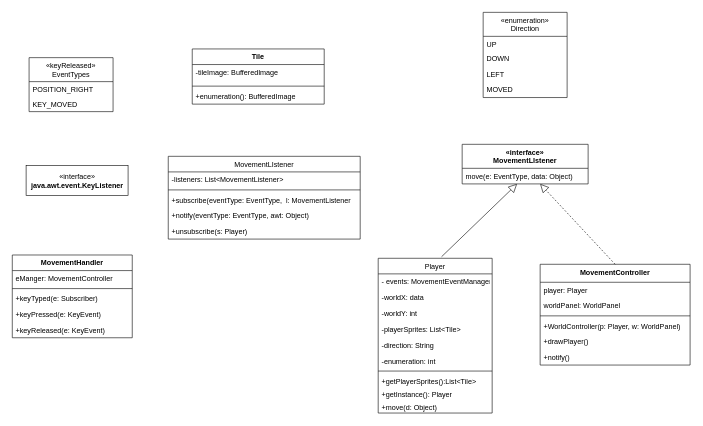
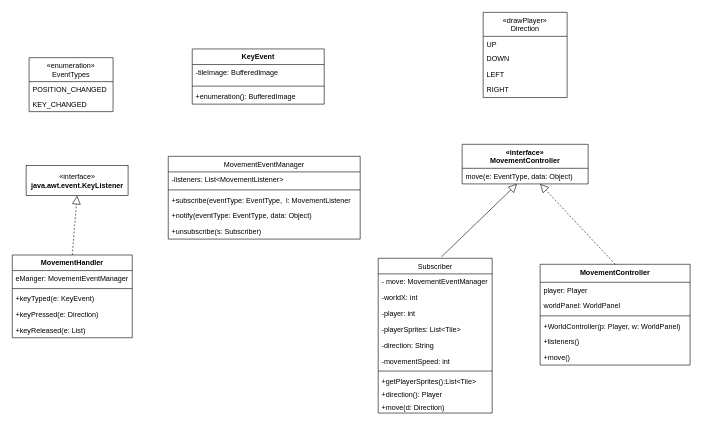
(525, 20) -> (525, 20)
(258, 57) -> (258, 57)
(71, 66) -> (71, 66)
(61, 90) -> (65, 90)
(497, 90) -> (497, 90)
(51, 104) -> (55, 104)
(525, 152) -> (525, 152)
(264, 164) -> (264, 164)
(250, 216) -> (252, 216)
none -> (74, 230)
(214, 232) -> (222, 232)
(435, 266) -> (435, 266)
(66, 279) -> (72, 279)
(439, 282) -> (435, 282)
(405, 298) -> (402, 298)
(61, 299) -> (58, 299)
(402, 313) -> (402, 313)
(62, 315) -> (62, 315)
(63, 330) -> (54, 330)
(569, 342) -> (566, 342)
(561, 358) -> (558, 358)
(412, 361) -> (417, 361)
(423, 395) -> (417, 395)
(412, 408) -> (416, 408)
